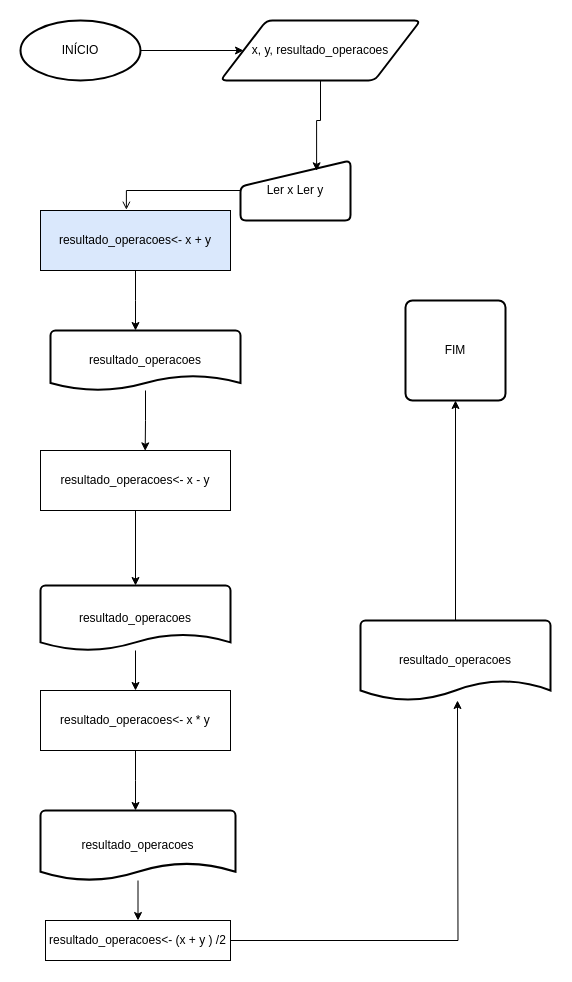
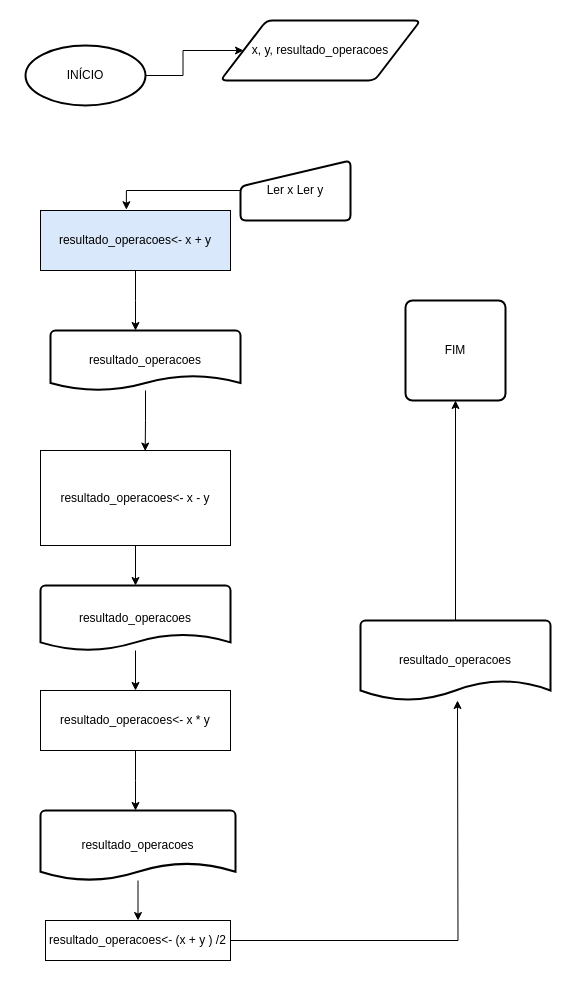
(81, 51) -> (86, 76)
(317, 121) -> none
(126, 203) -> (126, 201)
(136, 481) -> (136, 498)
